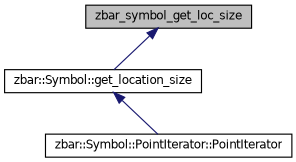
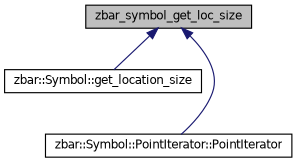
(140, 117) -> (214, 87)
